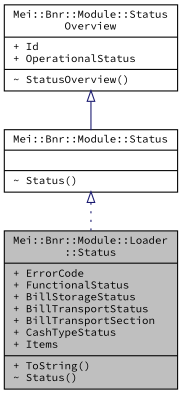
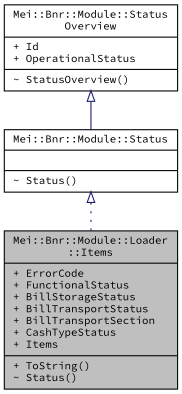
(91, 252) -> (91, 252)
